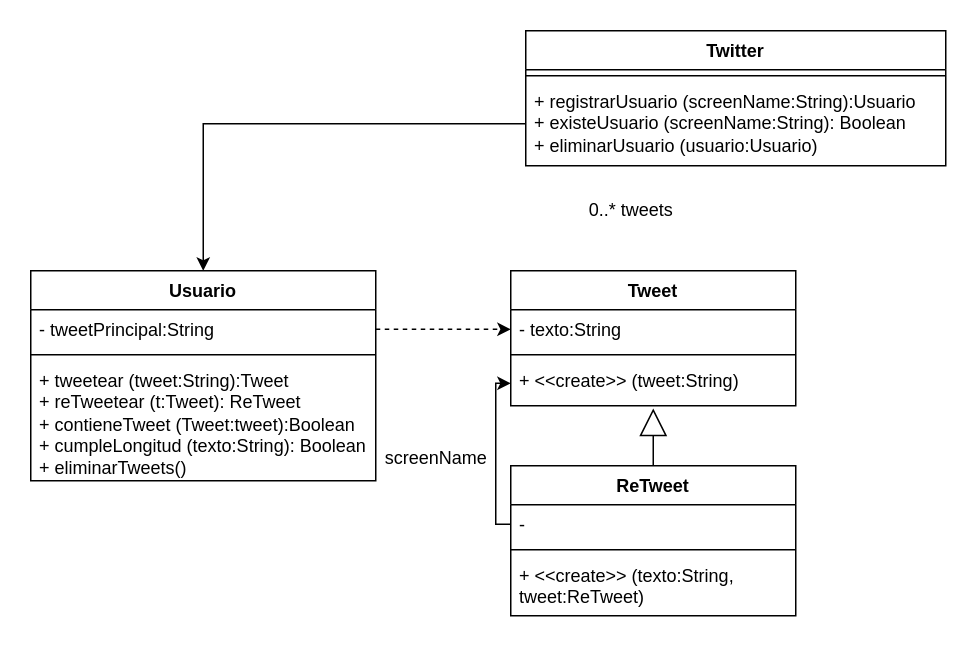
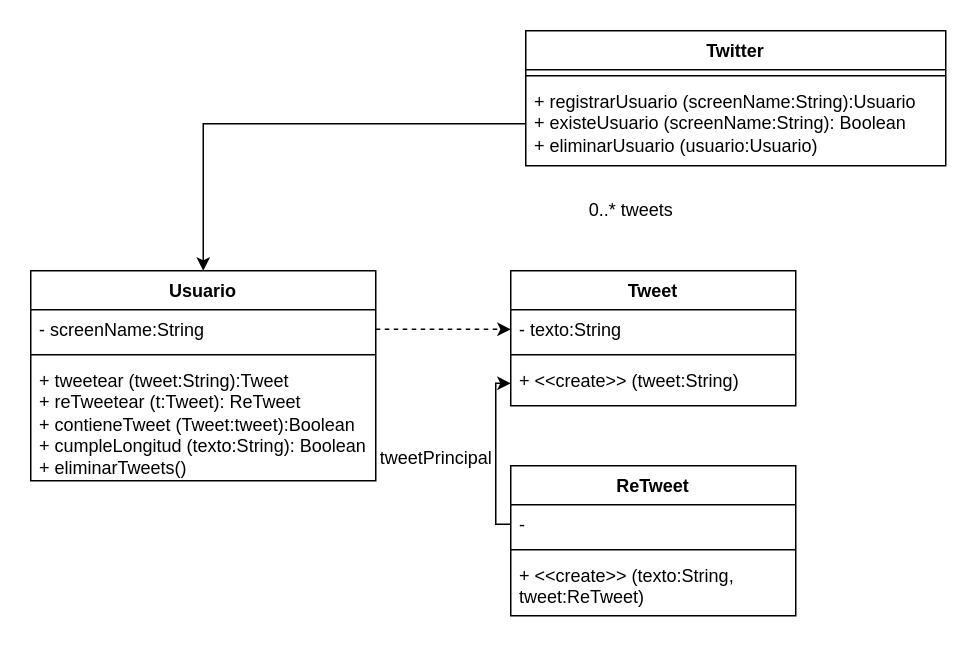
(142, 331) -> (128, 331)
(653, 451) -> none
(437, 458) -> (437, 458)
